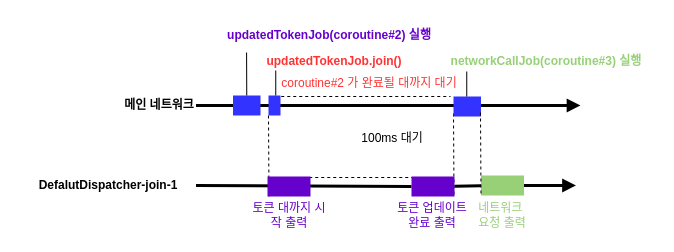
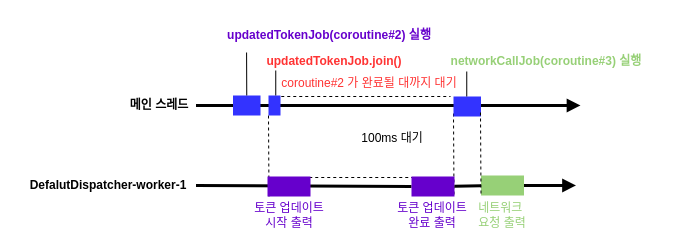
(160, 106) -> (160, 106)
(109, 186) -> (109, 186)
(290, 216) -> (290, 216)
